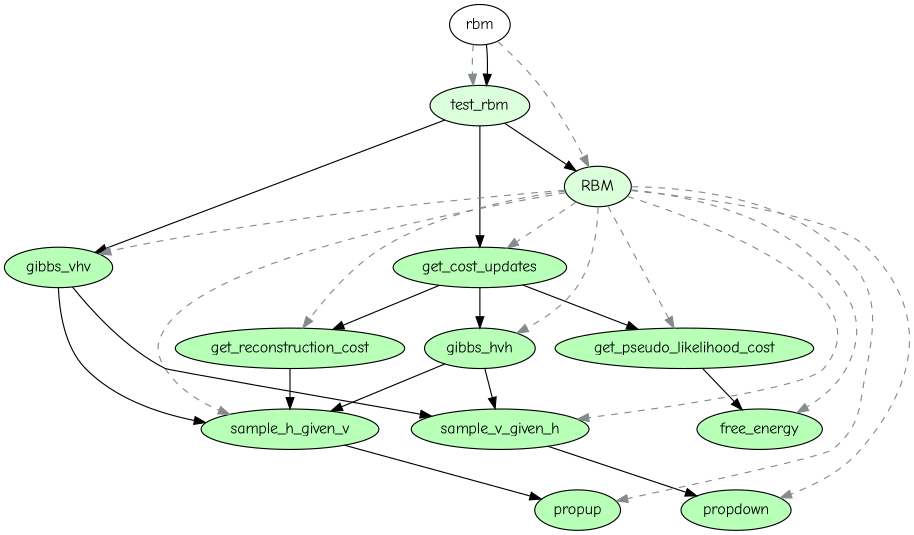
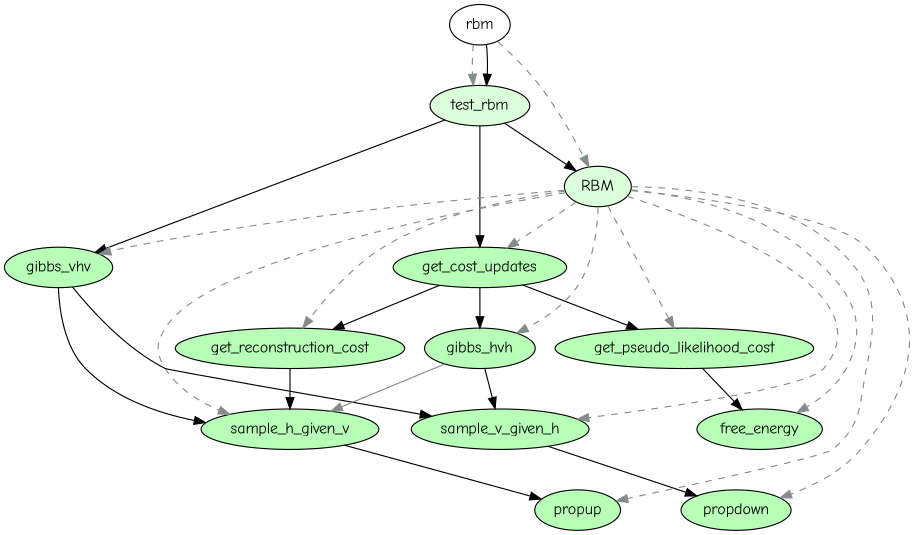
(393, 385) -> (393, 385)
